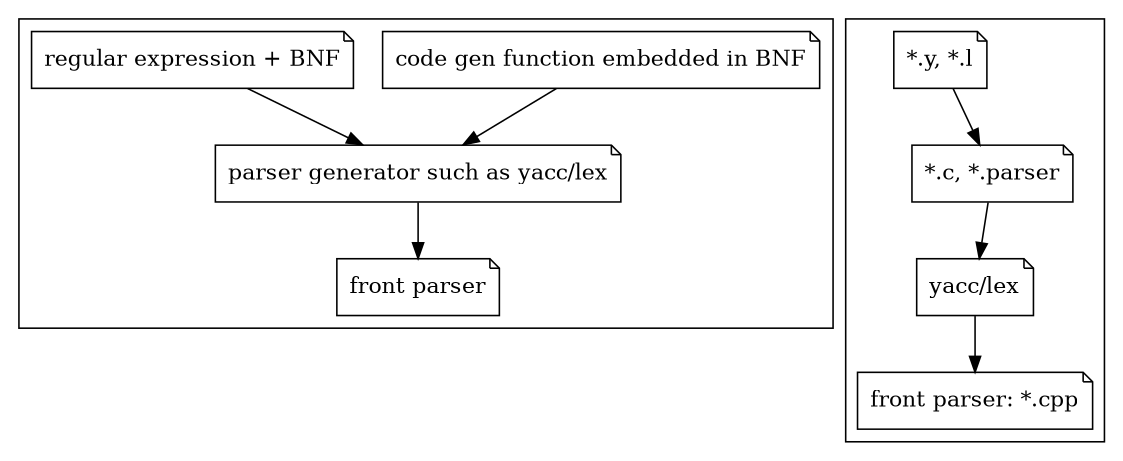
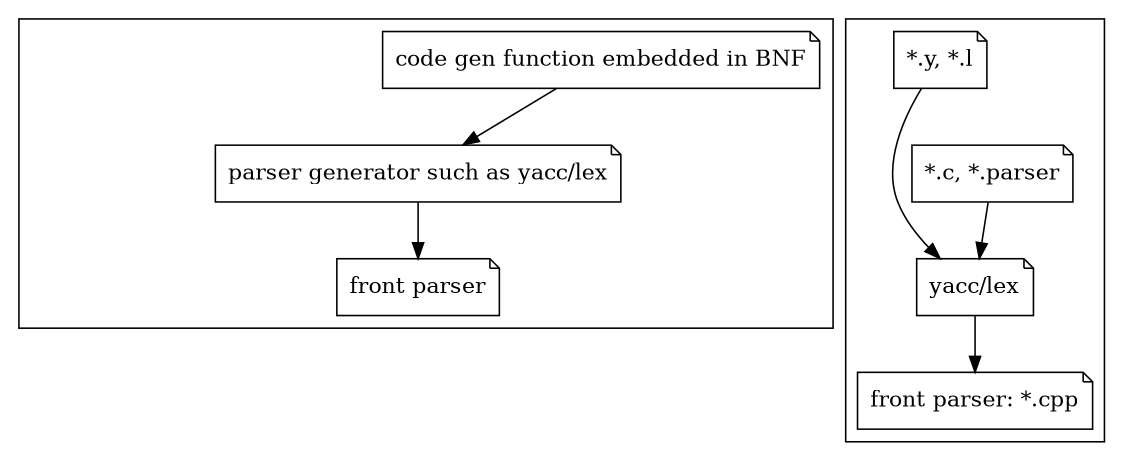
(192, 60) -> none
(963, 110) -> (893, 170)
